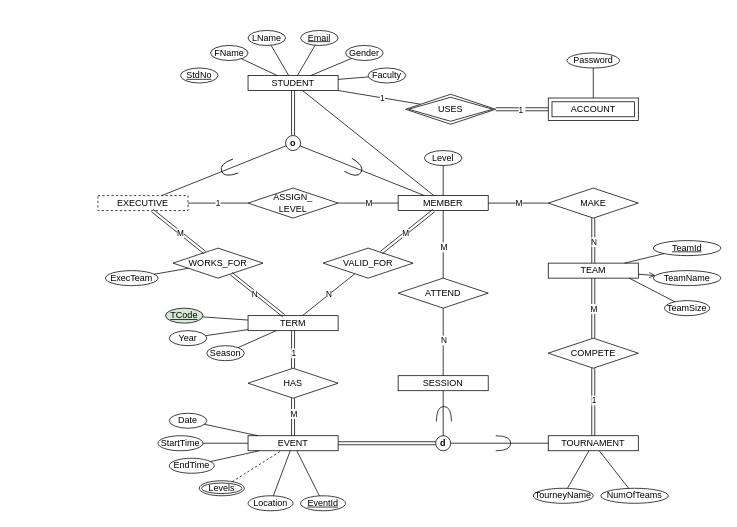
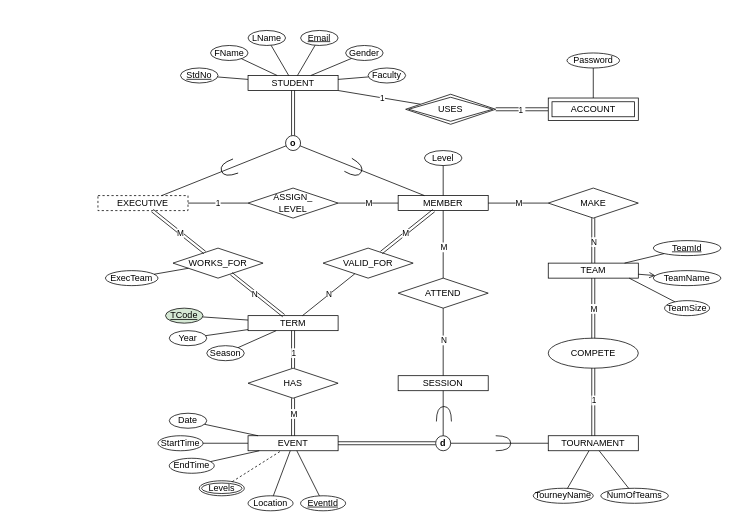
(368, 143) -> (233, 78)
(593, 353) -> (593, 353)
